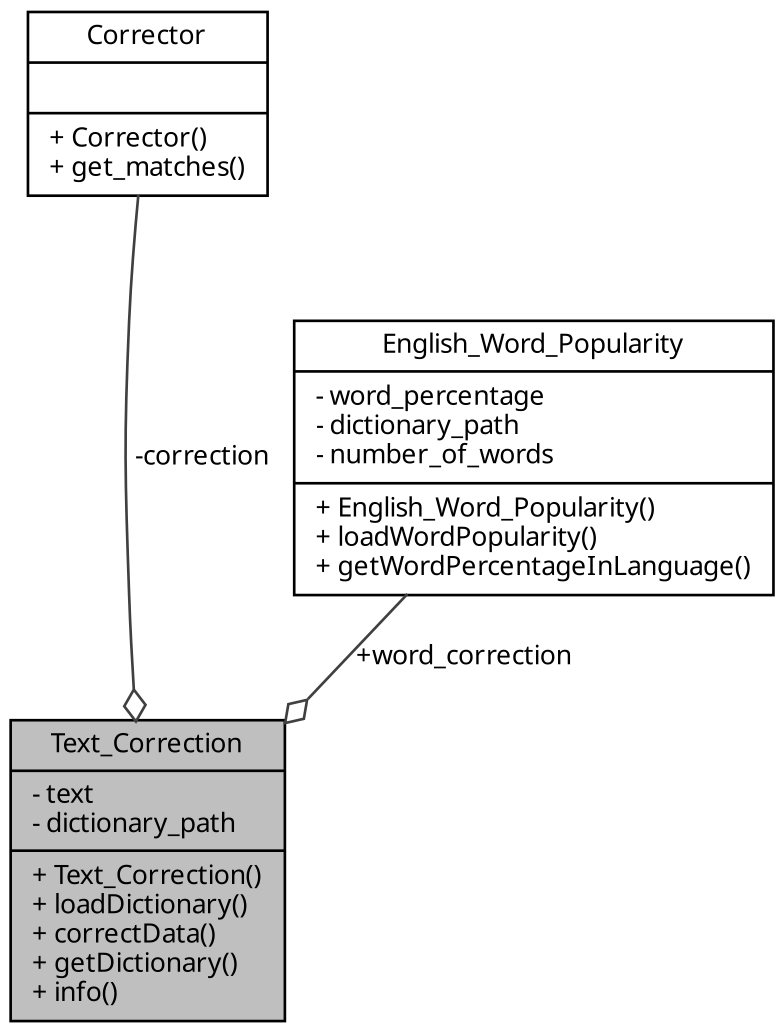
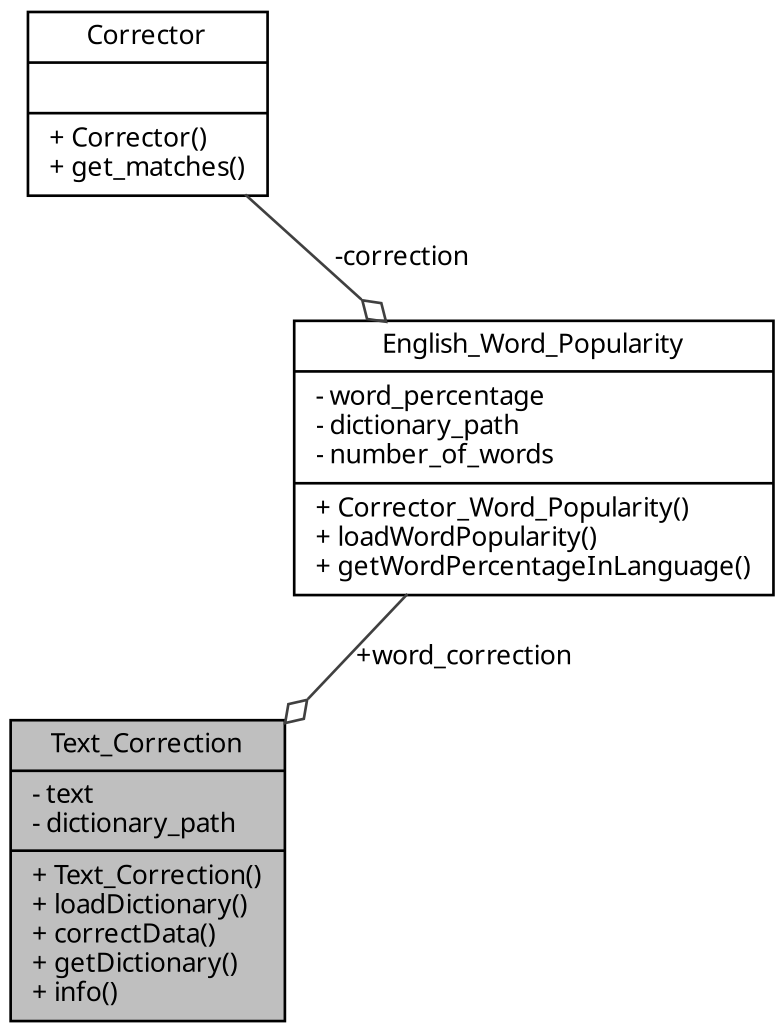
(126, 442) -> (303, 247)
(486, 509) -> (503, 509)
